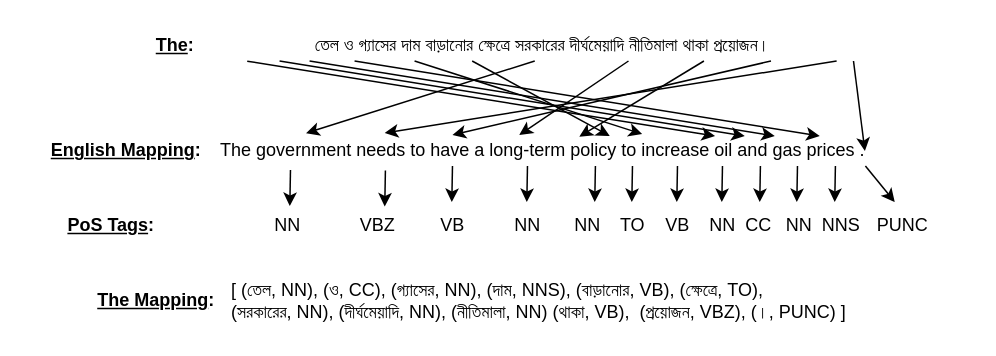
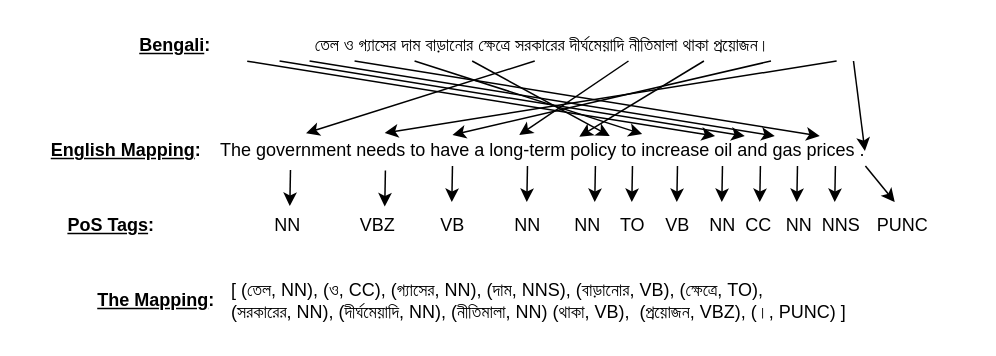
(176, 46) -> (176, 46)
